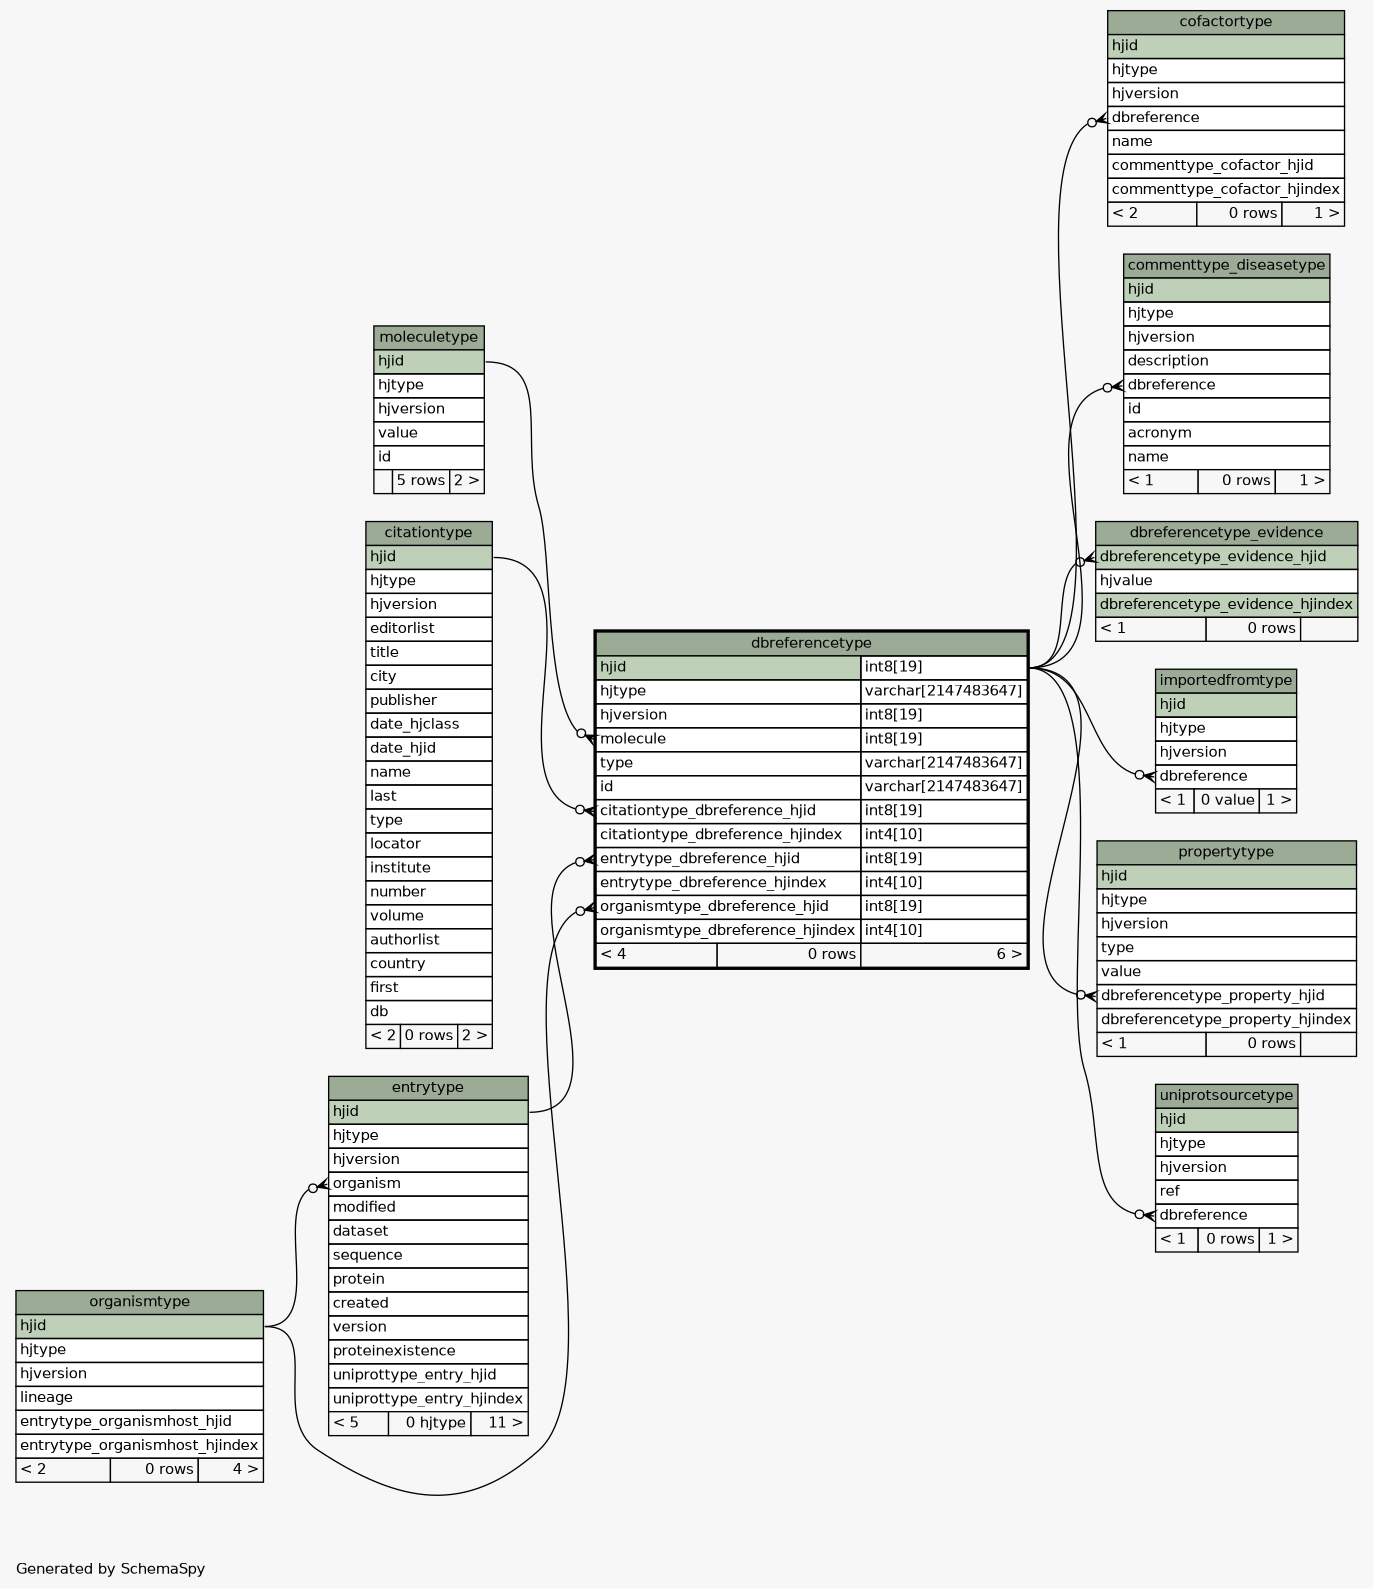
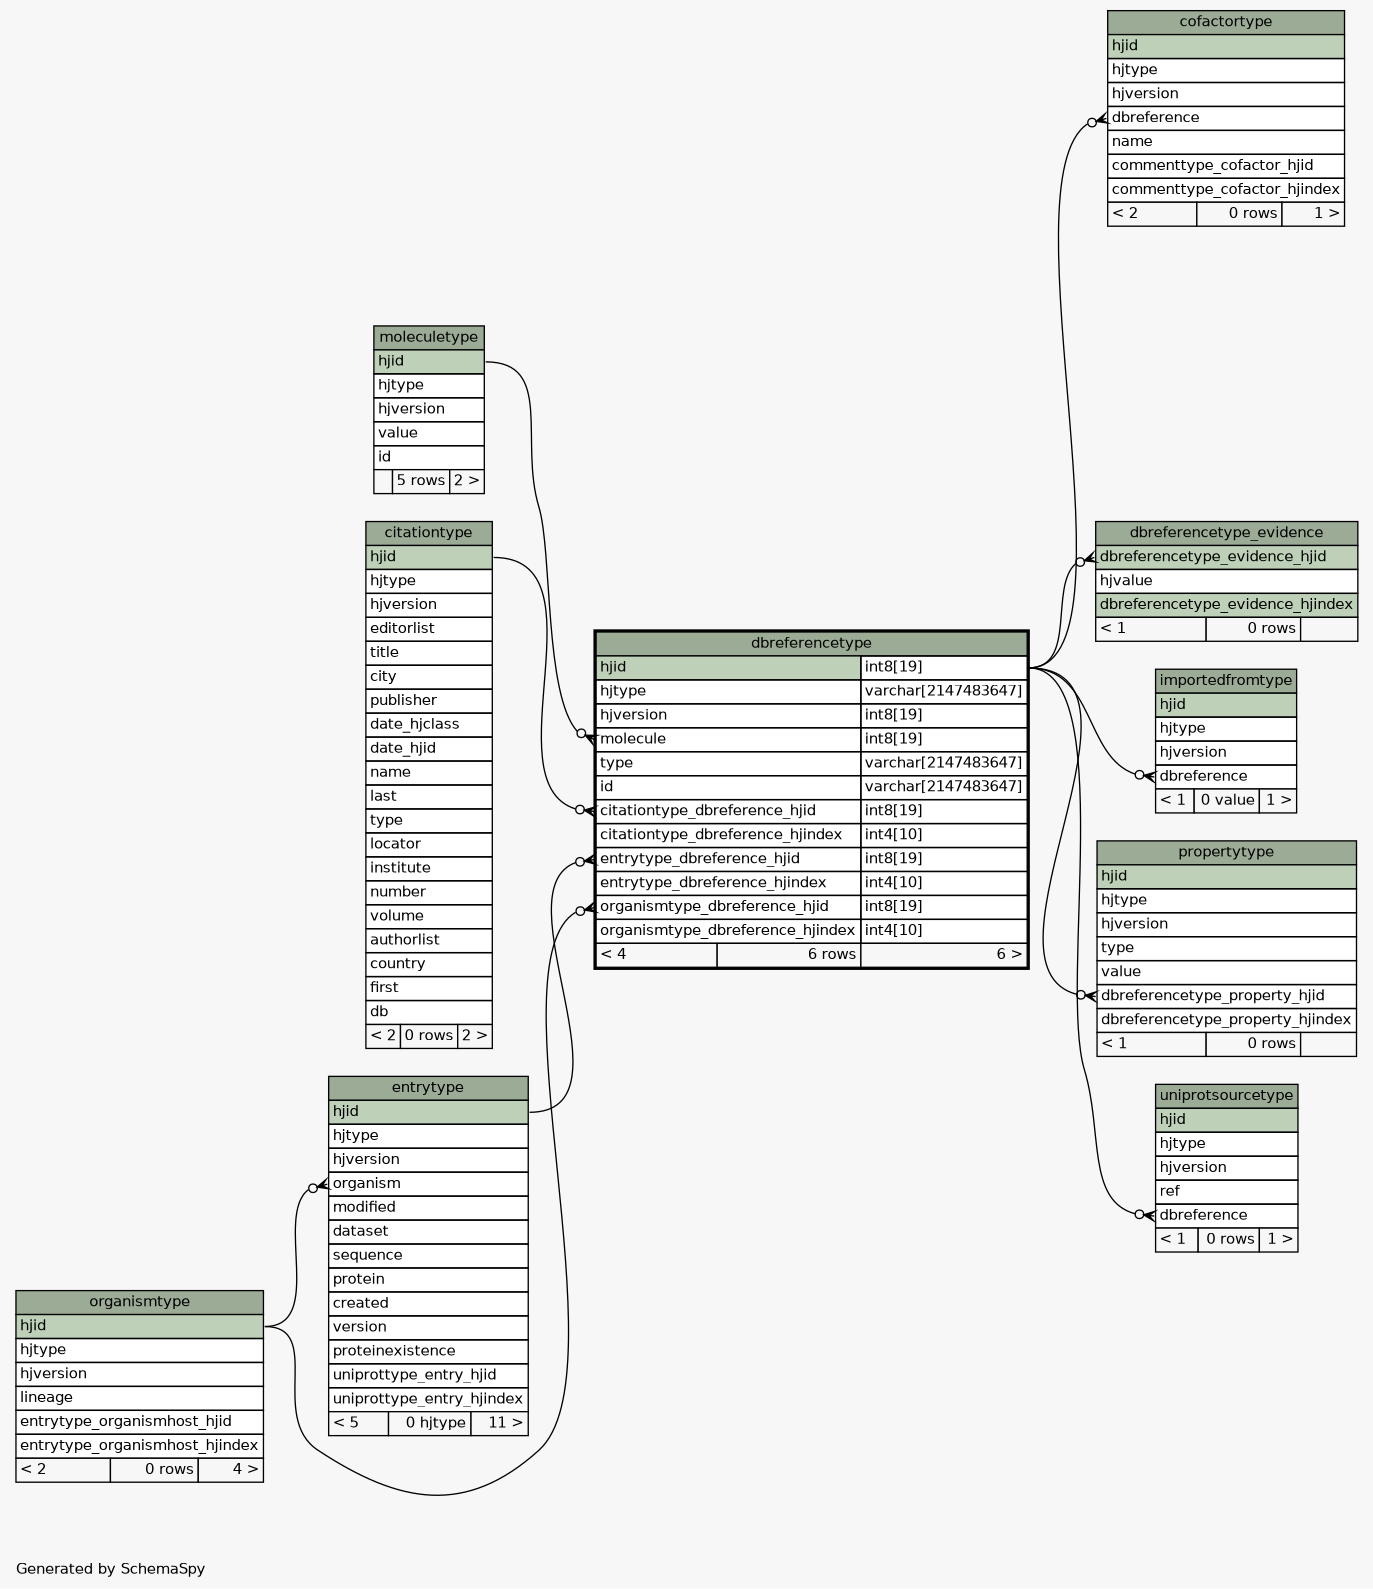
(1226, 374) -> none
(832, 955) -> (832, 955)
